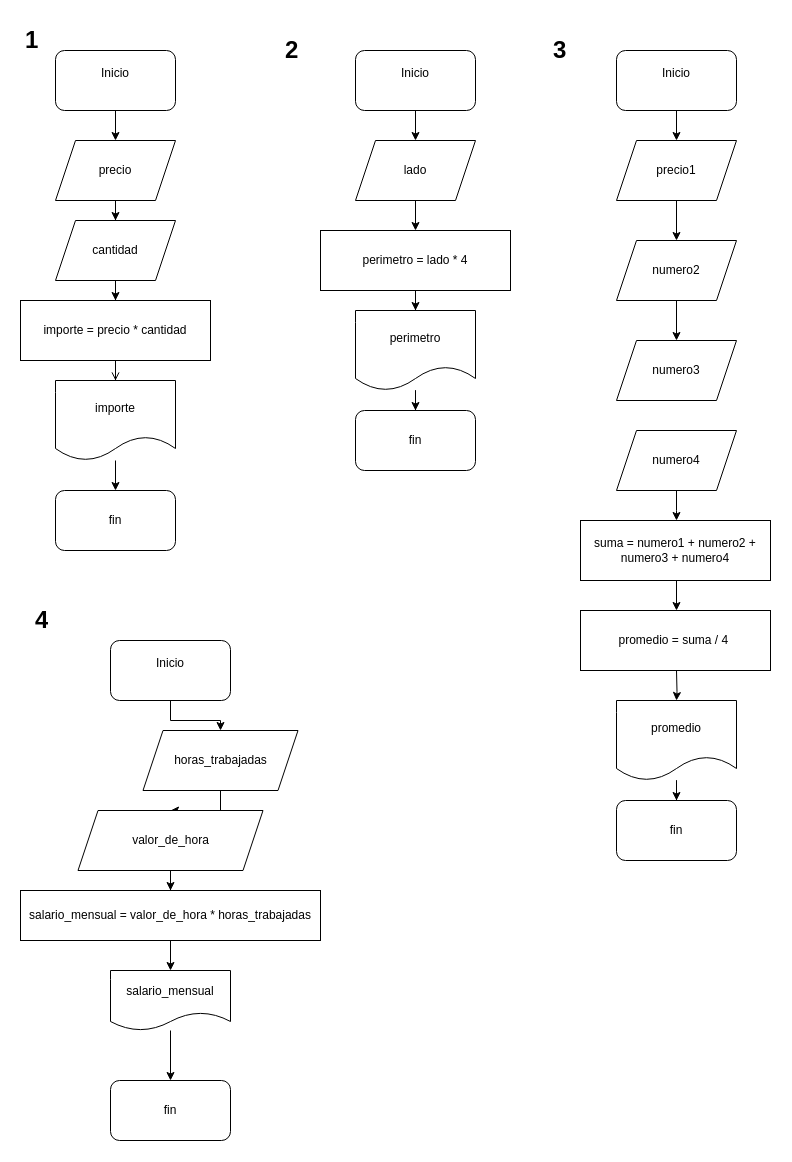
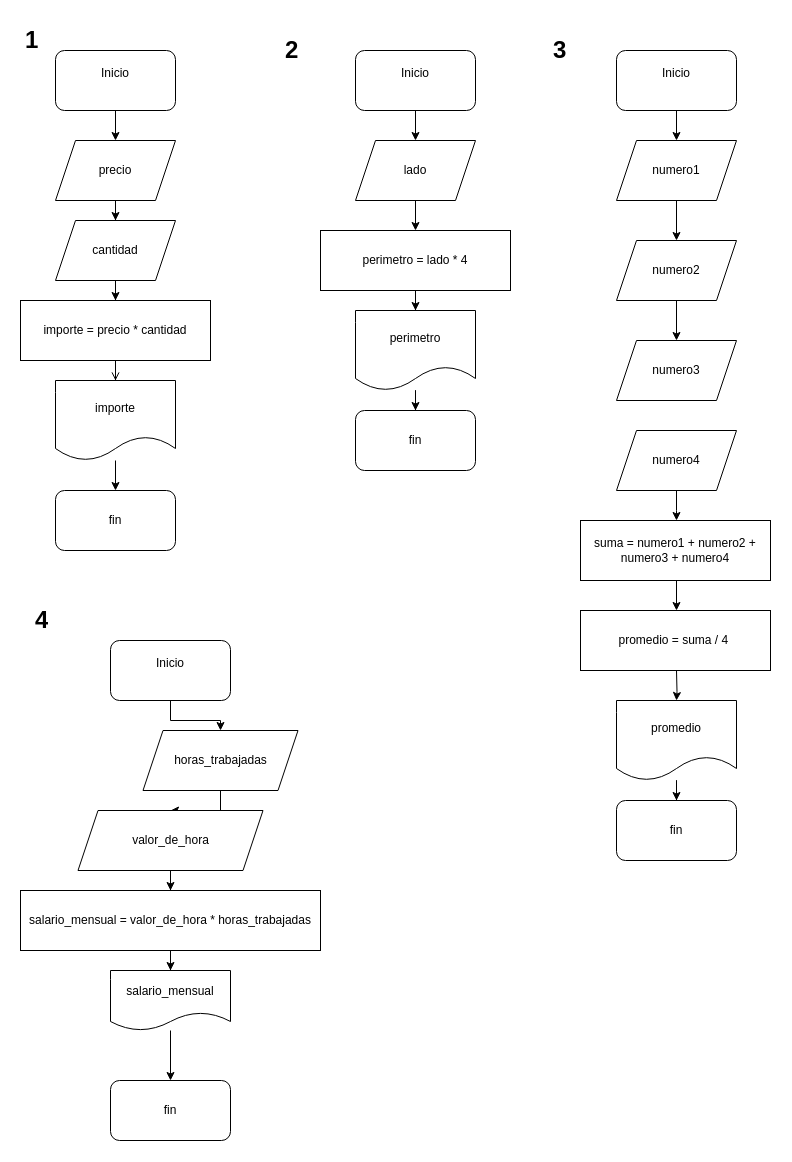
(677, 171) -> (677, 171)
(171, 916) -> (171, 921)
